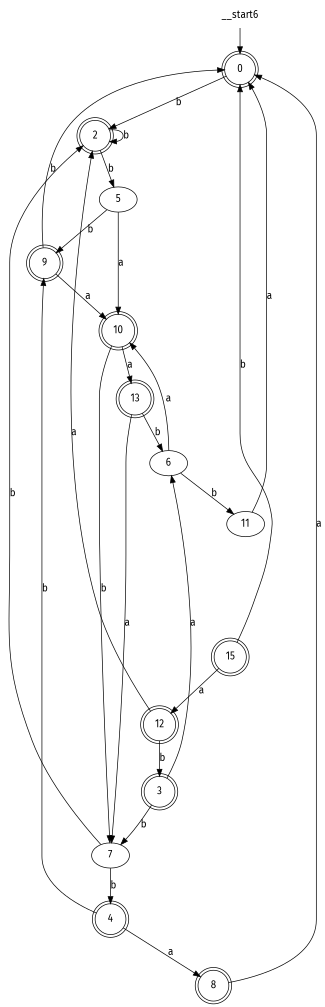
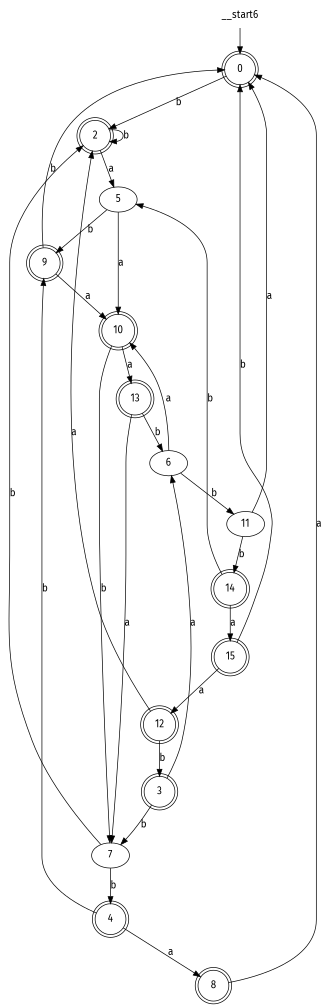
(111, 169) -> (111, 169)
none -> (230, 589)
